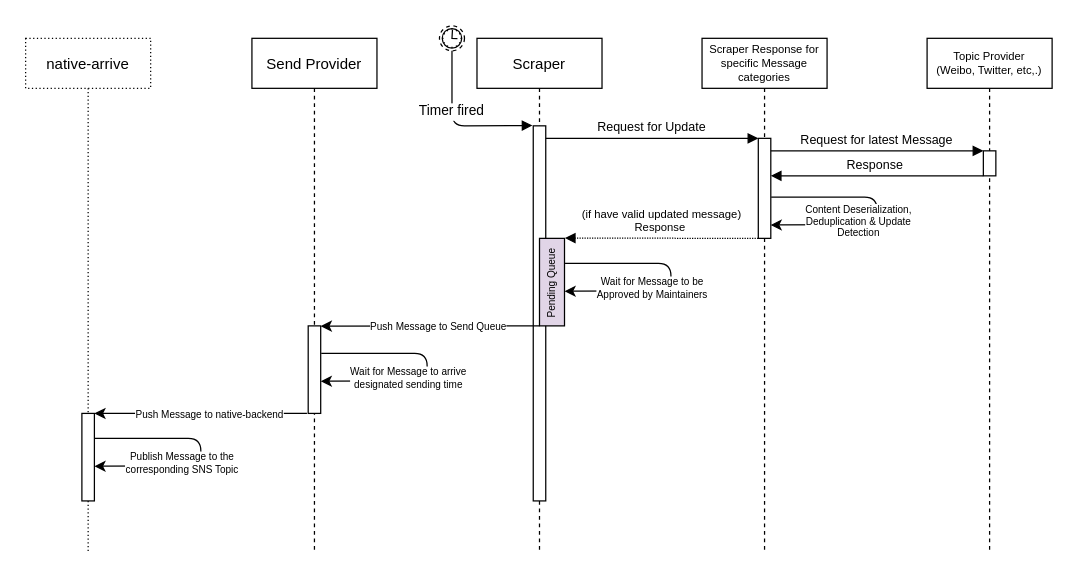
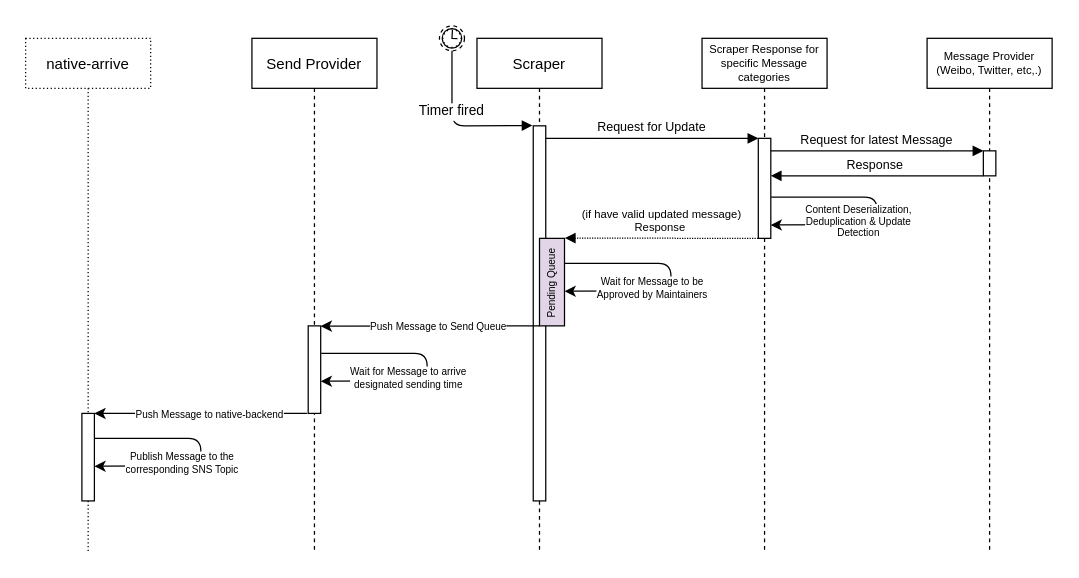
(989, 56) -> (989, 56)
